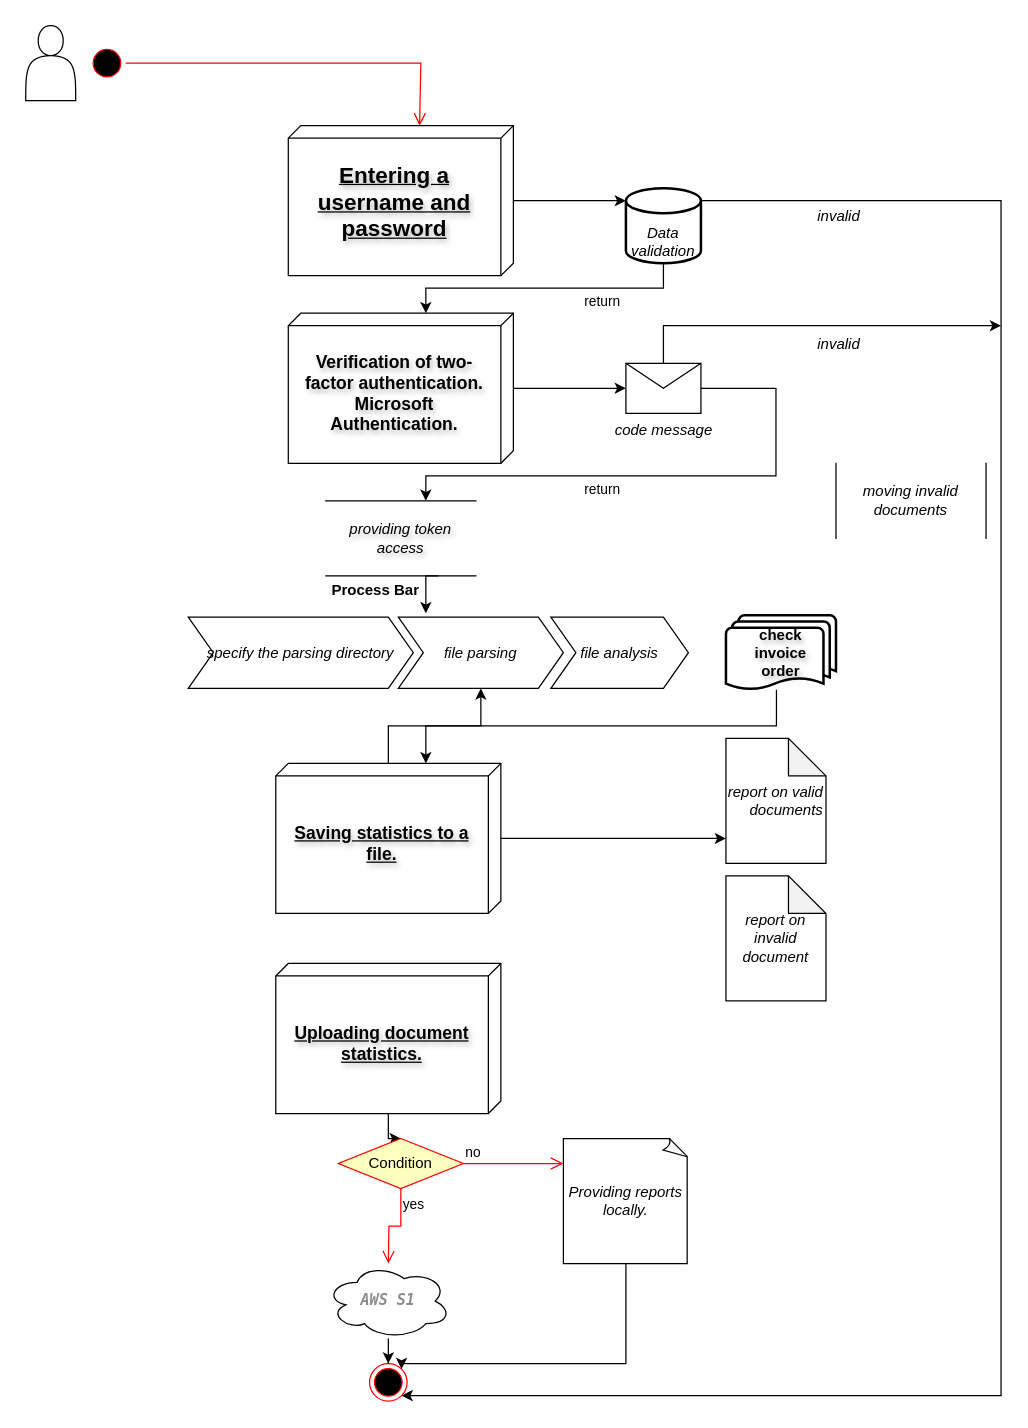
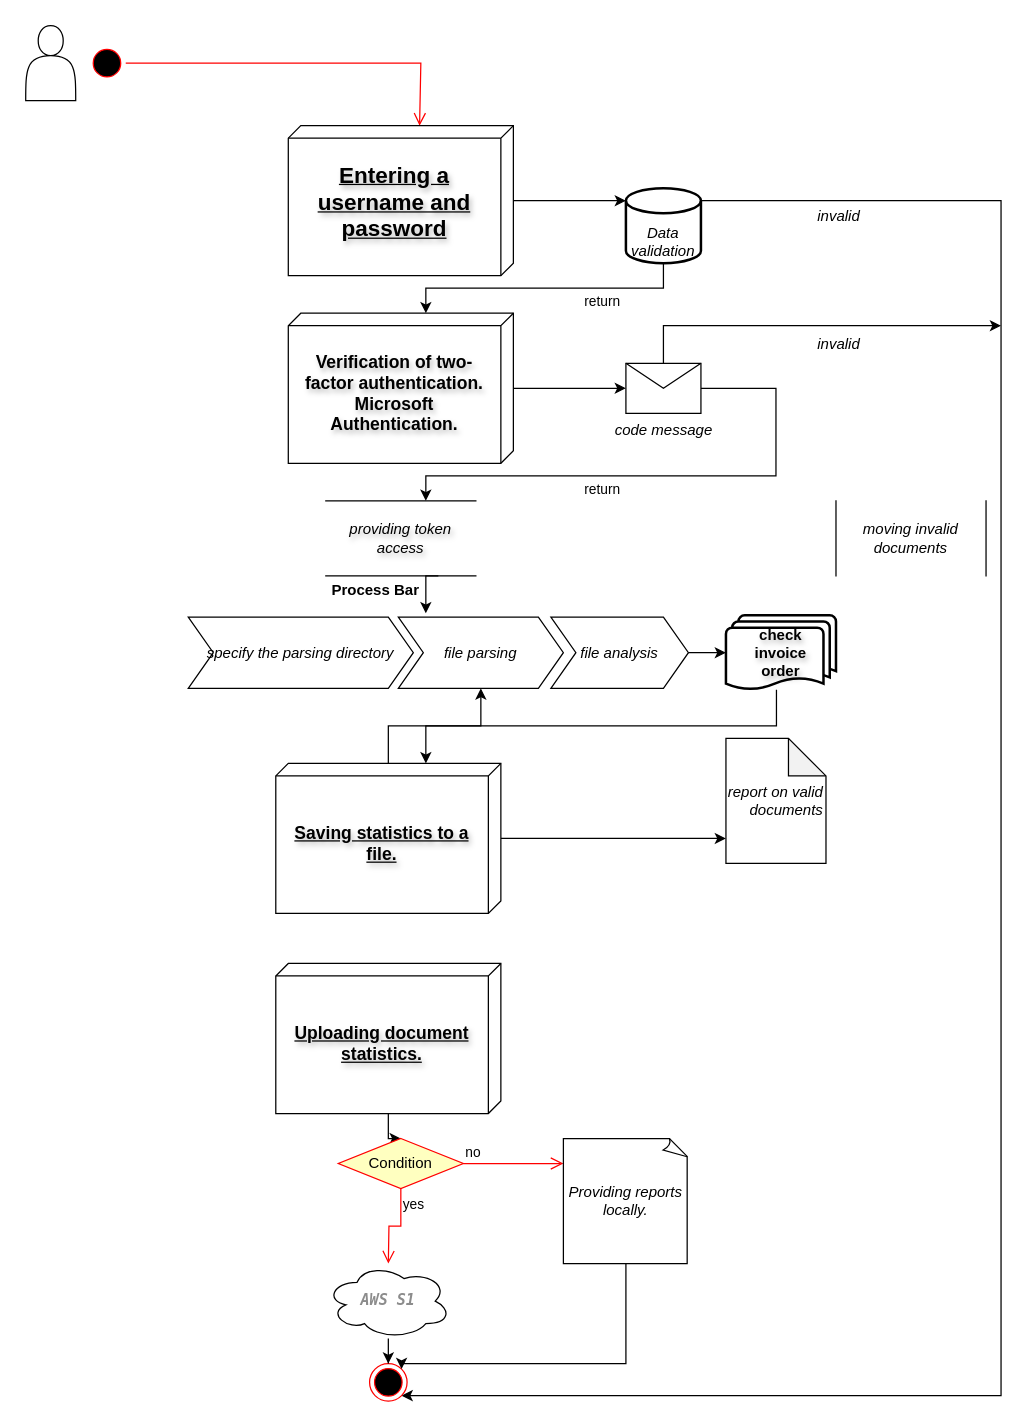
(911, 501) -> (911, 538)
none -> (711, 653)
(776, 938) -> none
